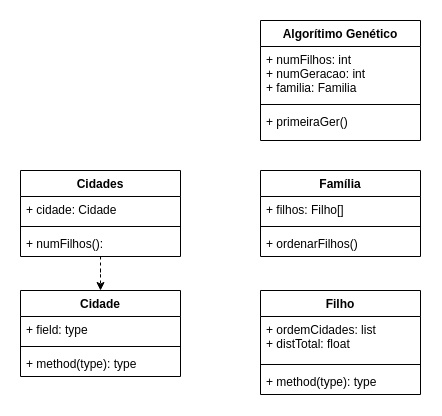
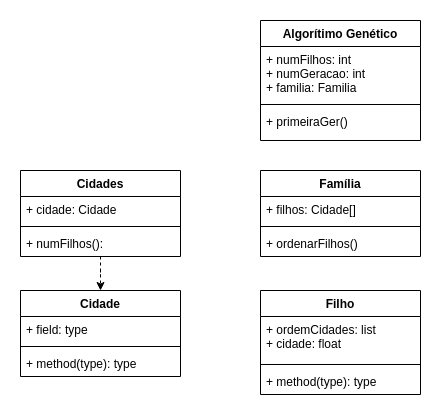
(312, 210) -> (317, 210)
(324, 330) -> (324, 330)
